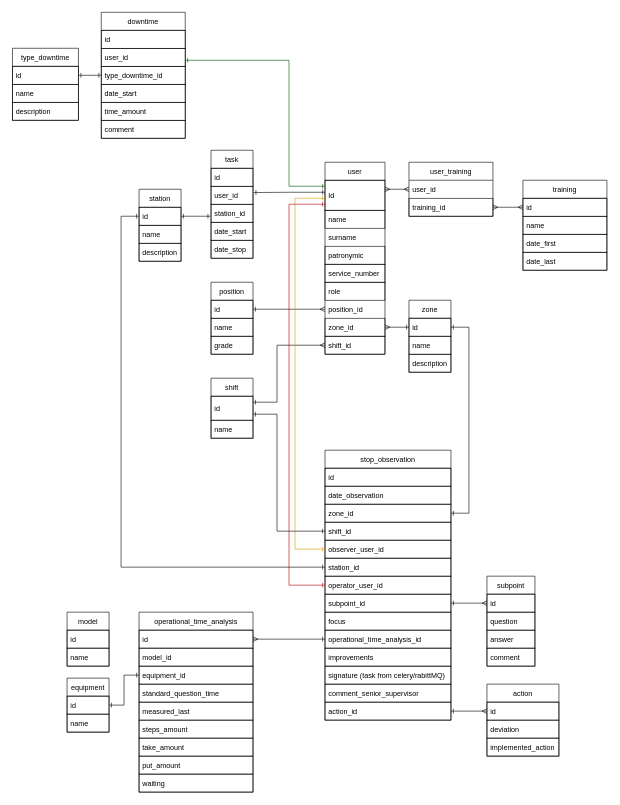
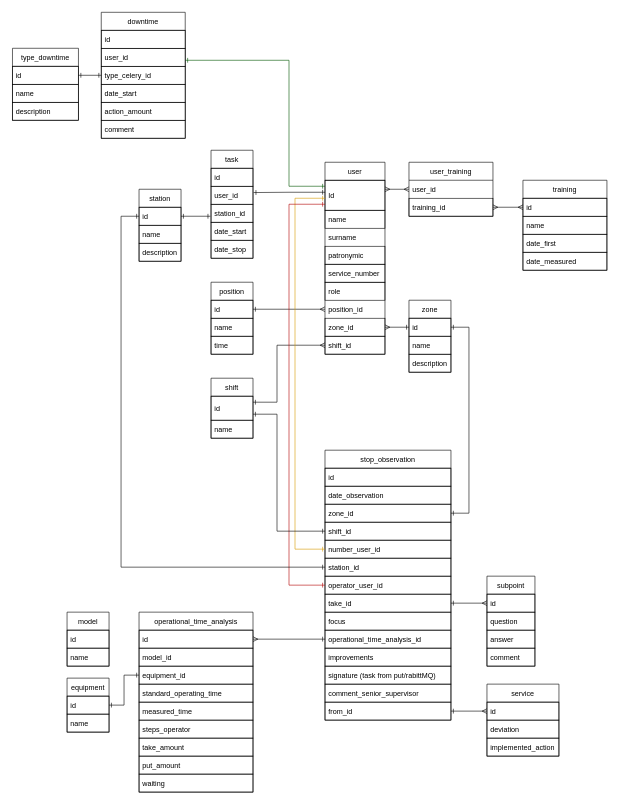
(135, 76) -> (131, 76)
(126, 112) -> (130, 112)
(543, 262) -> (552, 262)
(224, 346) -> (221, 346)
(360, 550) -> (355, 550)
(349, 604) -> (341, 604)
(397, 676) -> (392, 676)
(185, 694) -> (187, 694)
(523, 694) -> (523, 694)
(167, 712) -> (167, 712)
(344, 712) -> (341, 712)
(166, 730) -> (170, 730)
